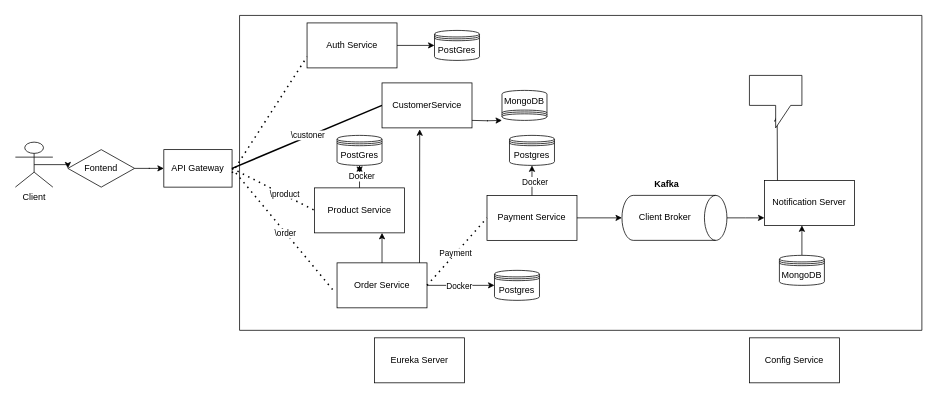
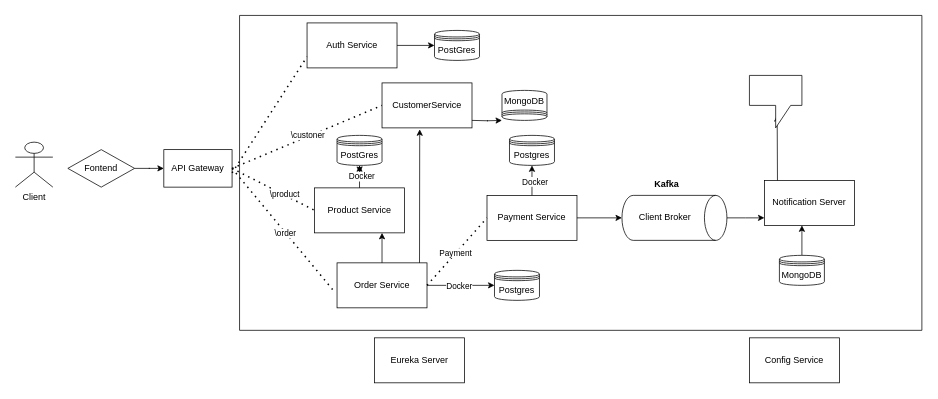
(351, 119) -> (351, 119)
(53, 165) -> none
